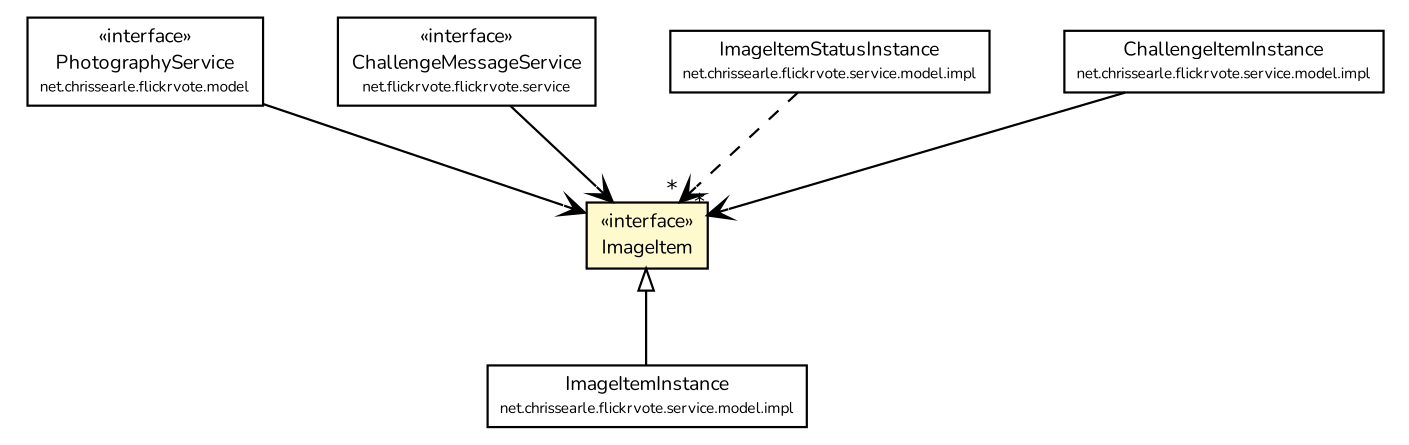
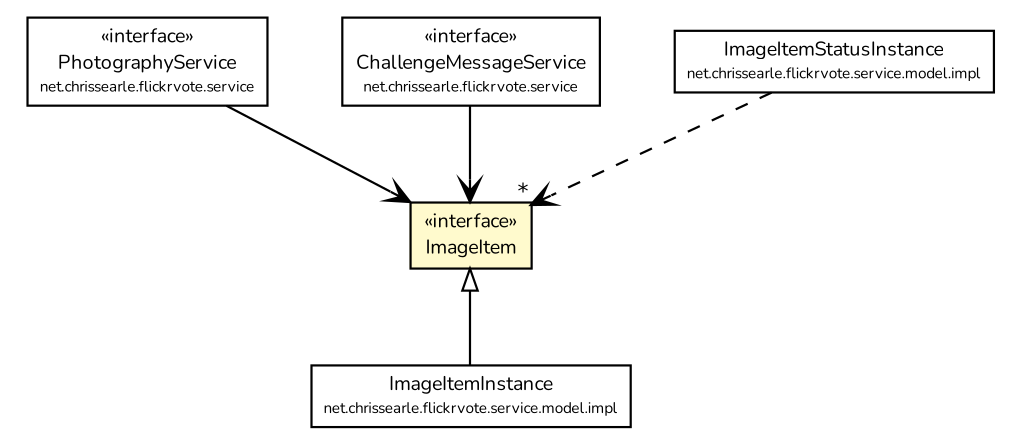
(1223, 62) -> none
(145, 87) -> (147, 87)
(467, 87) -> (471, 87)
